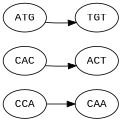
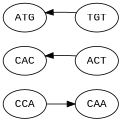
(57, 23) -> (65, 12)
(57, 66) -> (65, 55)
